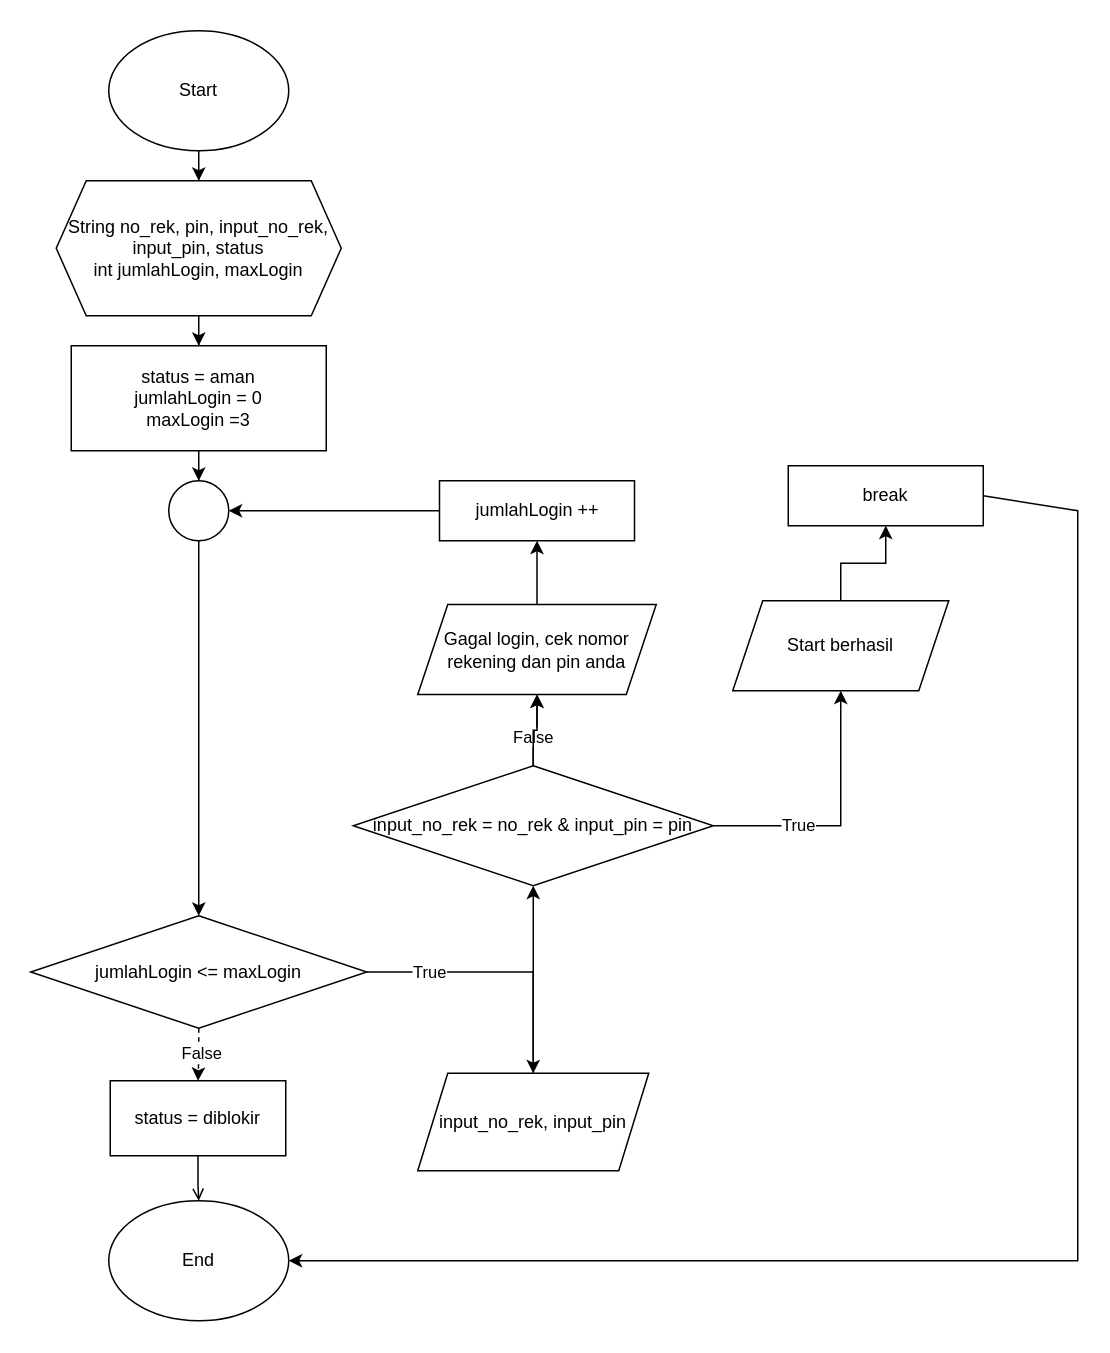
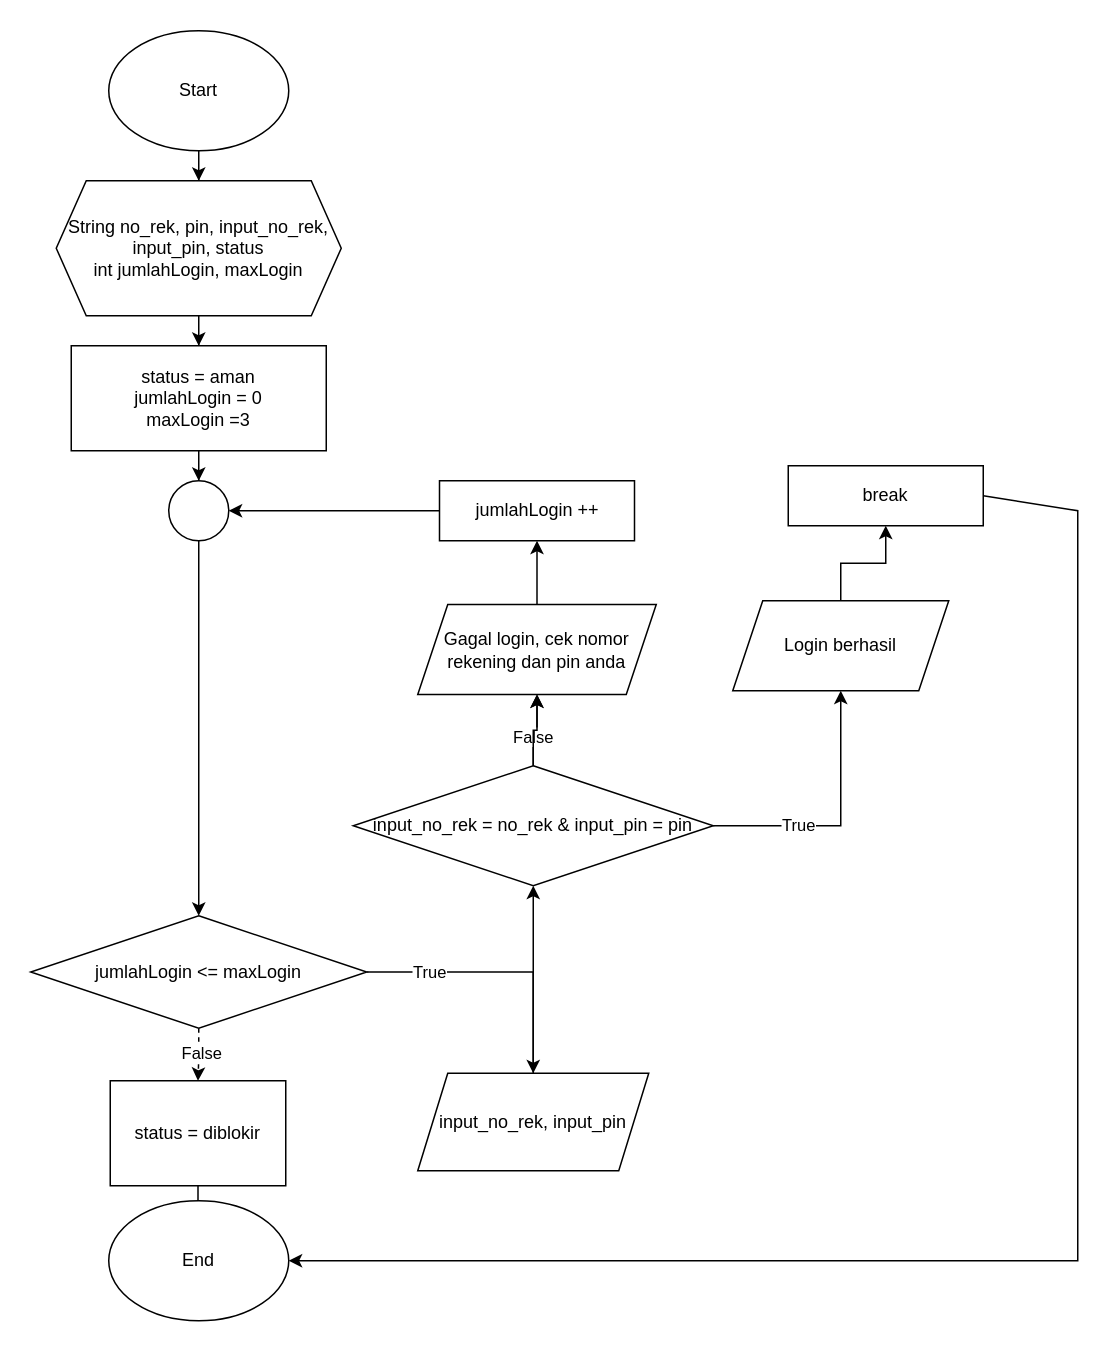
(841, 646) -> (841, 646)
(198, 1118) -> (198, 1133)
